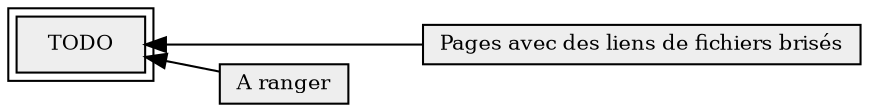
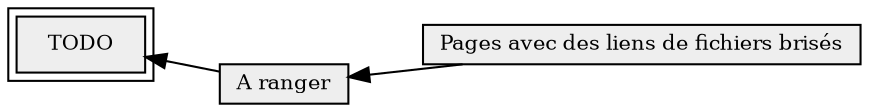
(294, 45) -> (416, 69)
